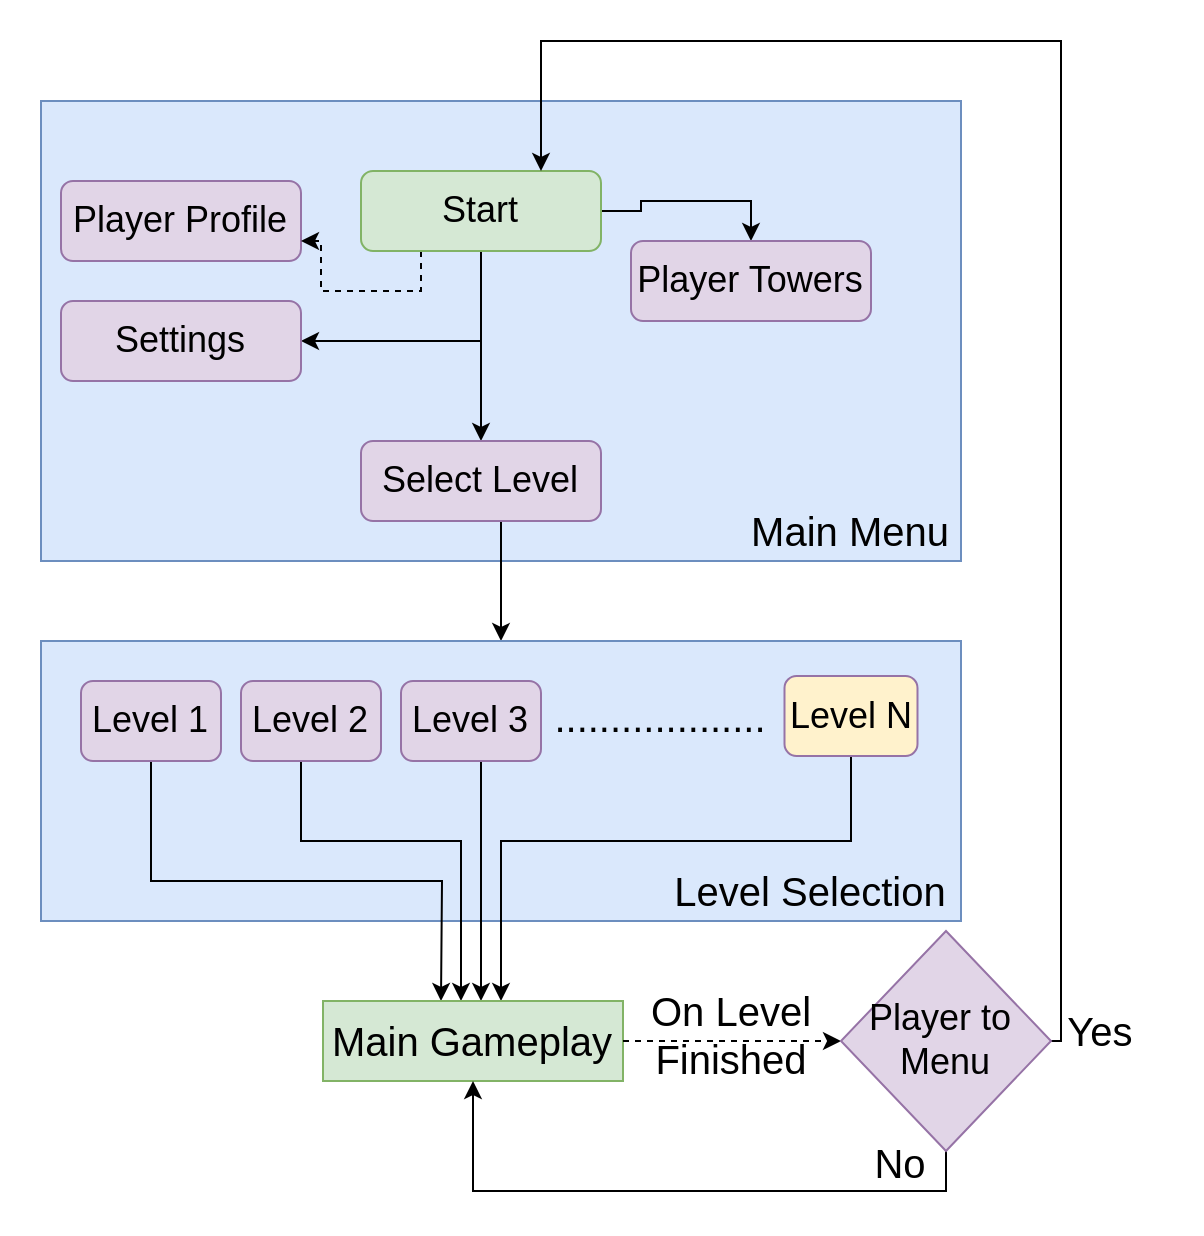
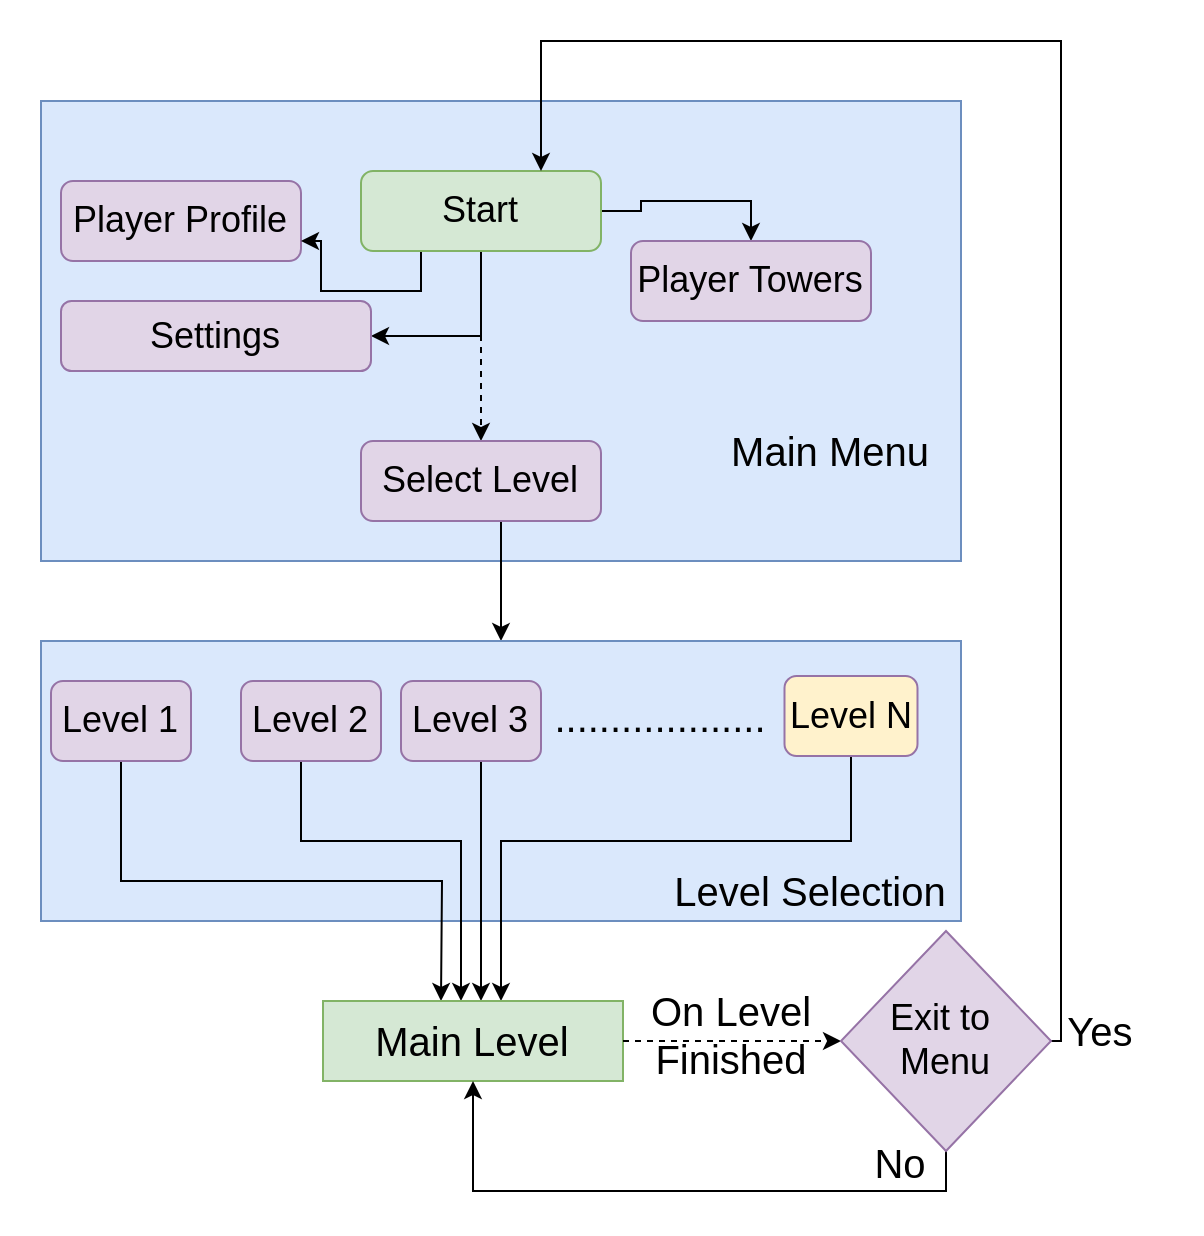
(363, 291) -> (363, 291)
(181, 341) -> (216, 336)
(481, 387) -> (481, 387)
(851, 531) -> (831, 451)
(151, 721) -> (121, 721)
(473, 1041) -> (473, 1041)
(946, 1041) -> (946, 1041)
